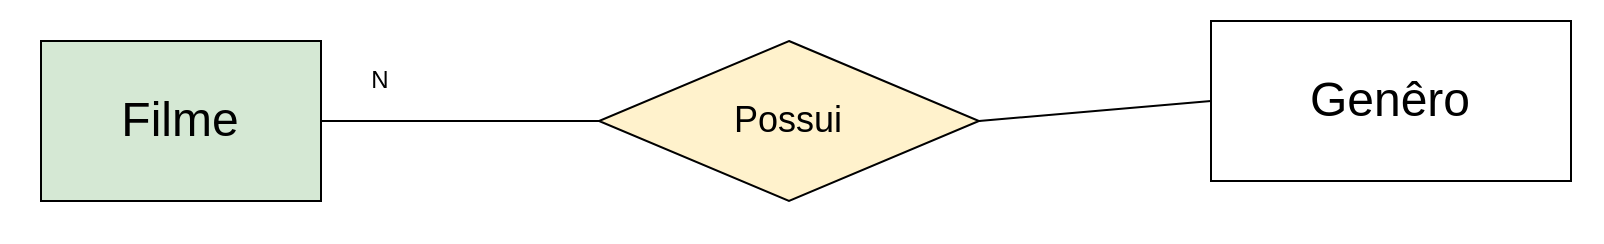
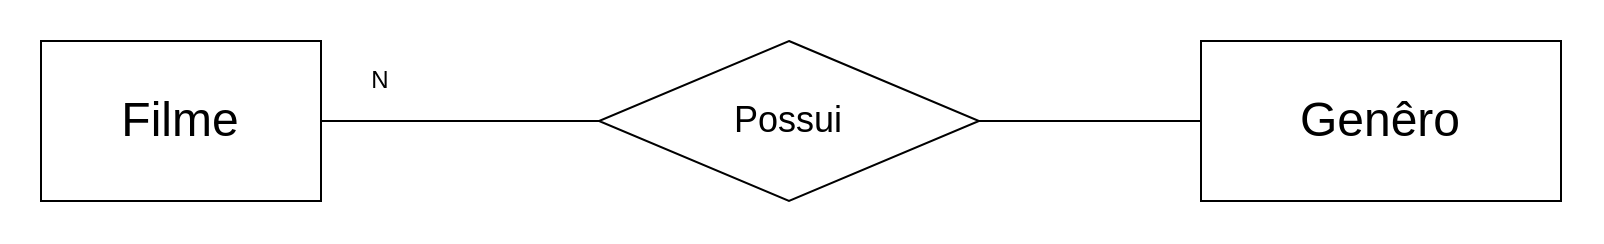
(1391, 101) -> (1381, 121)
(181, 121) -> (181, 121)
(789, 121) -> (789, 121)
